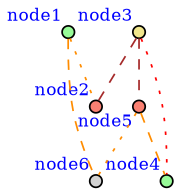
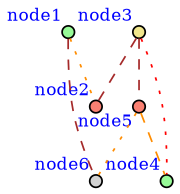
(73, 108) -> (73, 108)
